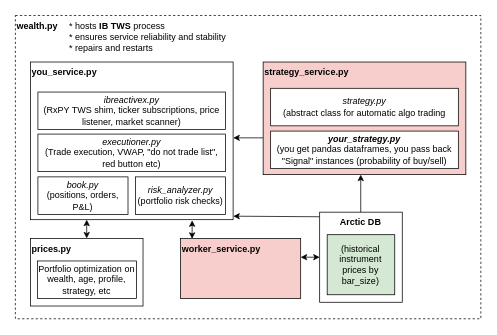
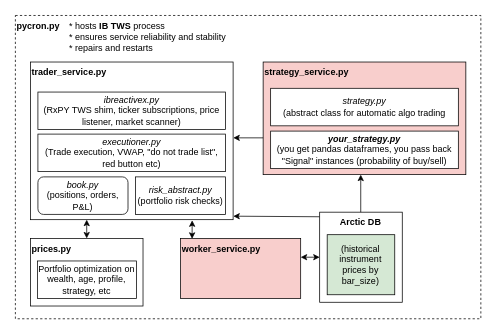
(37, 26) -> (38, 26)
(65, 73) -> (72, 73)
(83, 195) -> (83, 195)
(180, 195) -> (180, 195)
